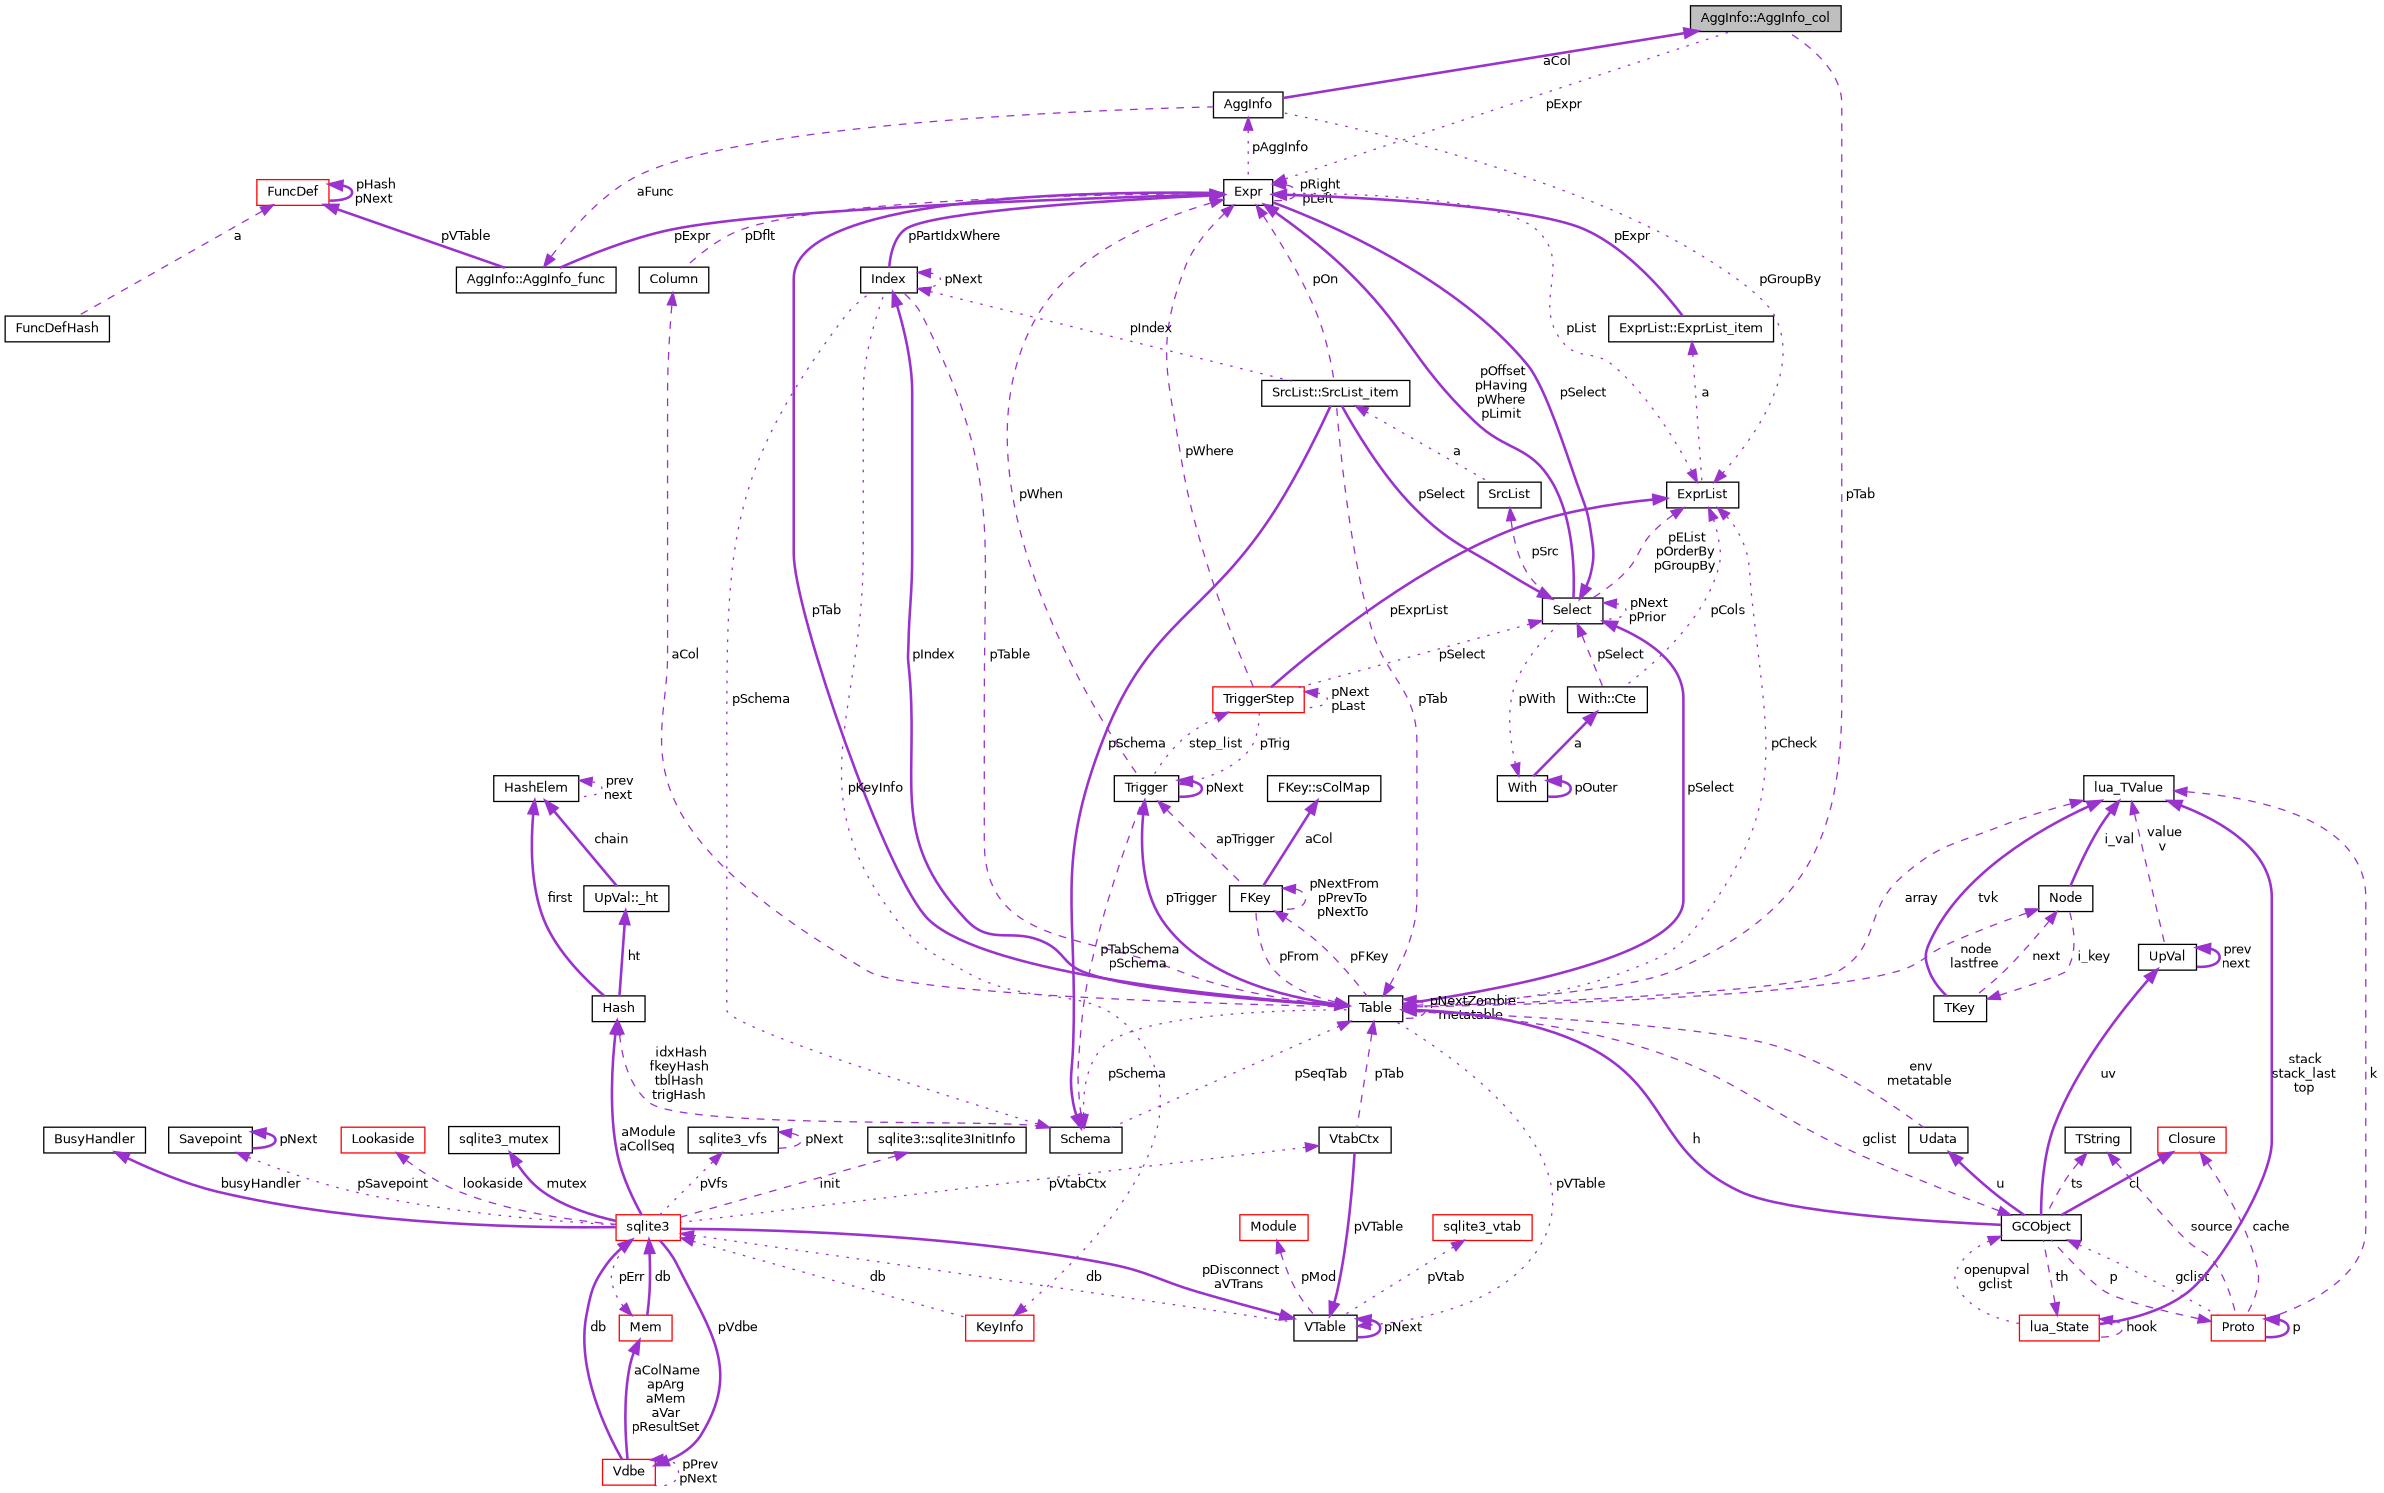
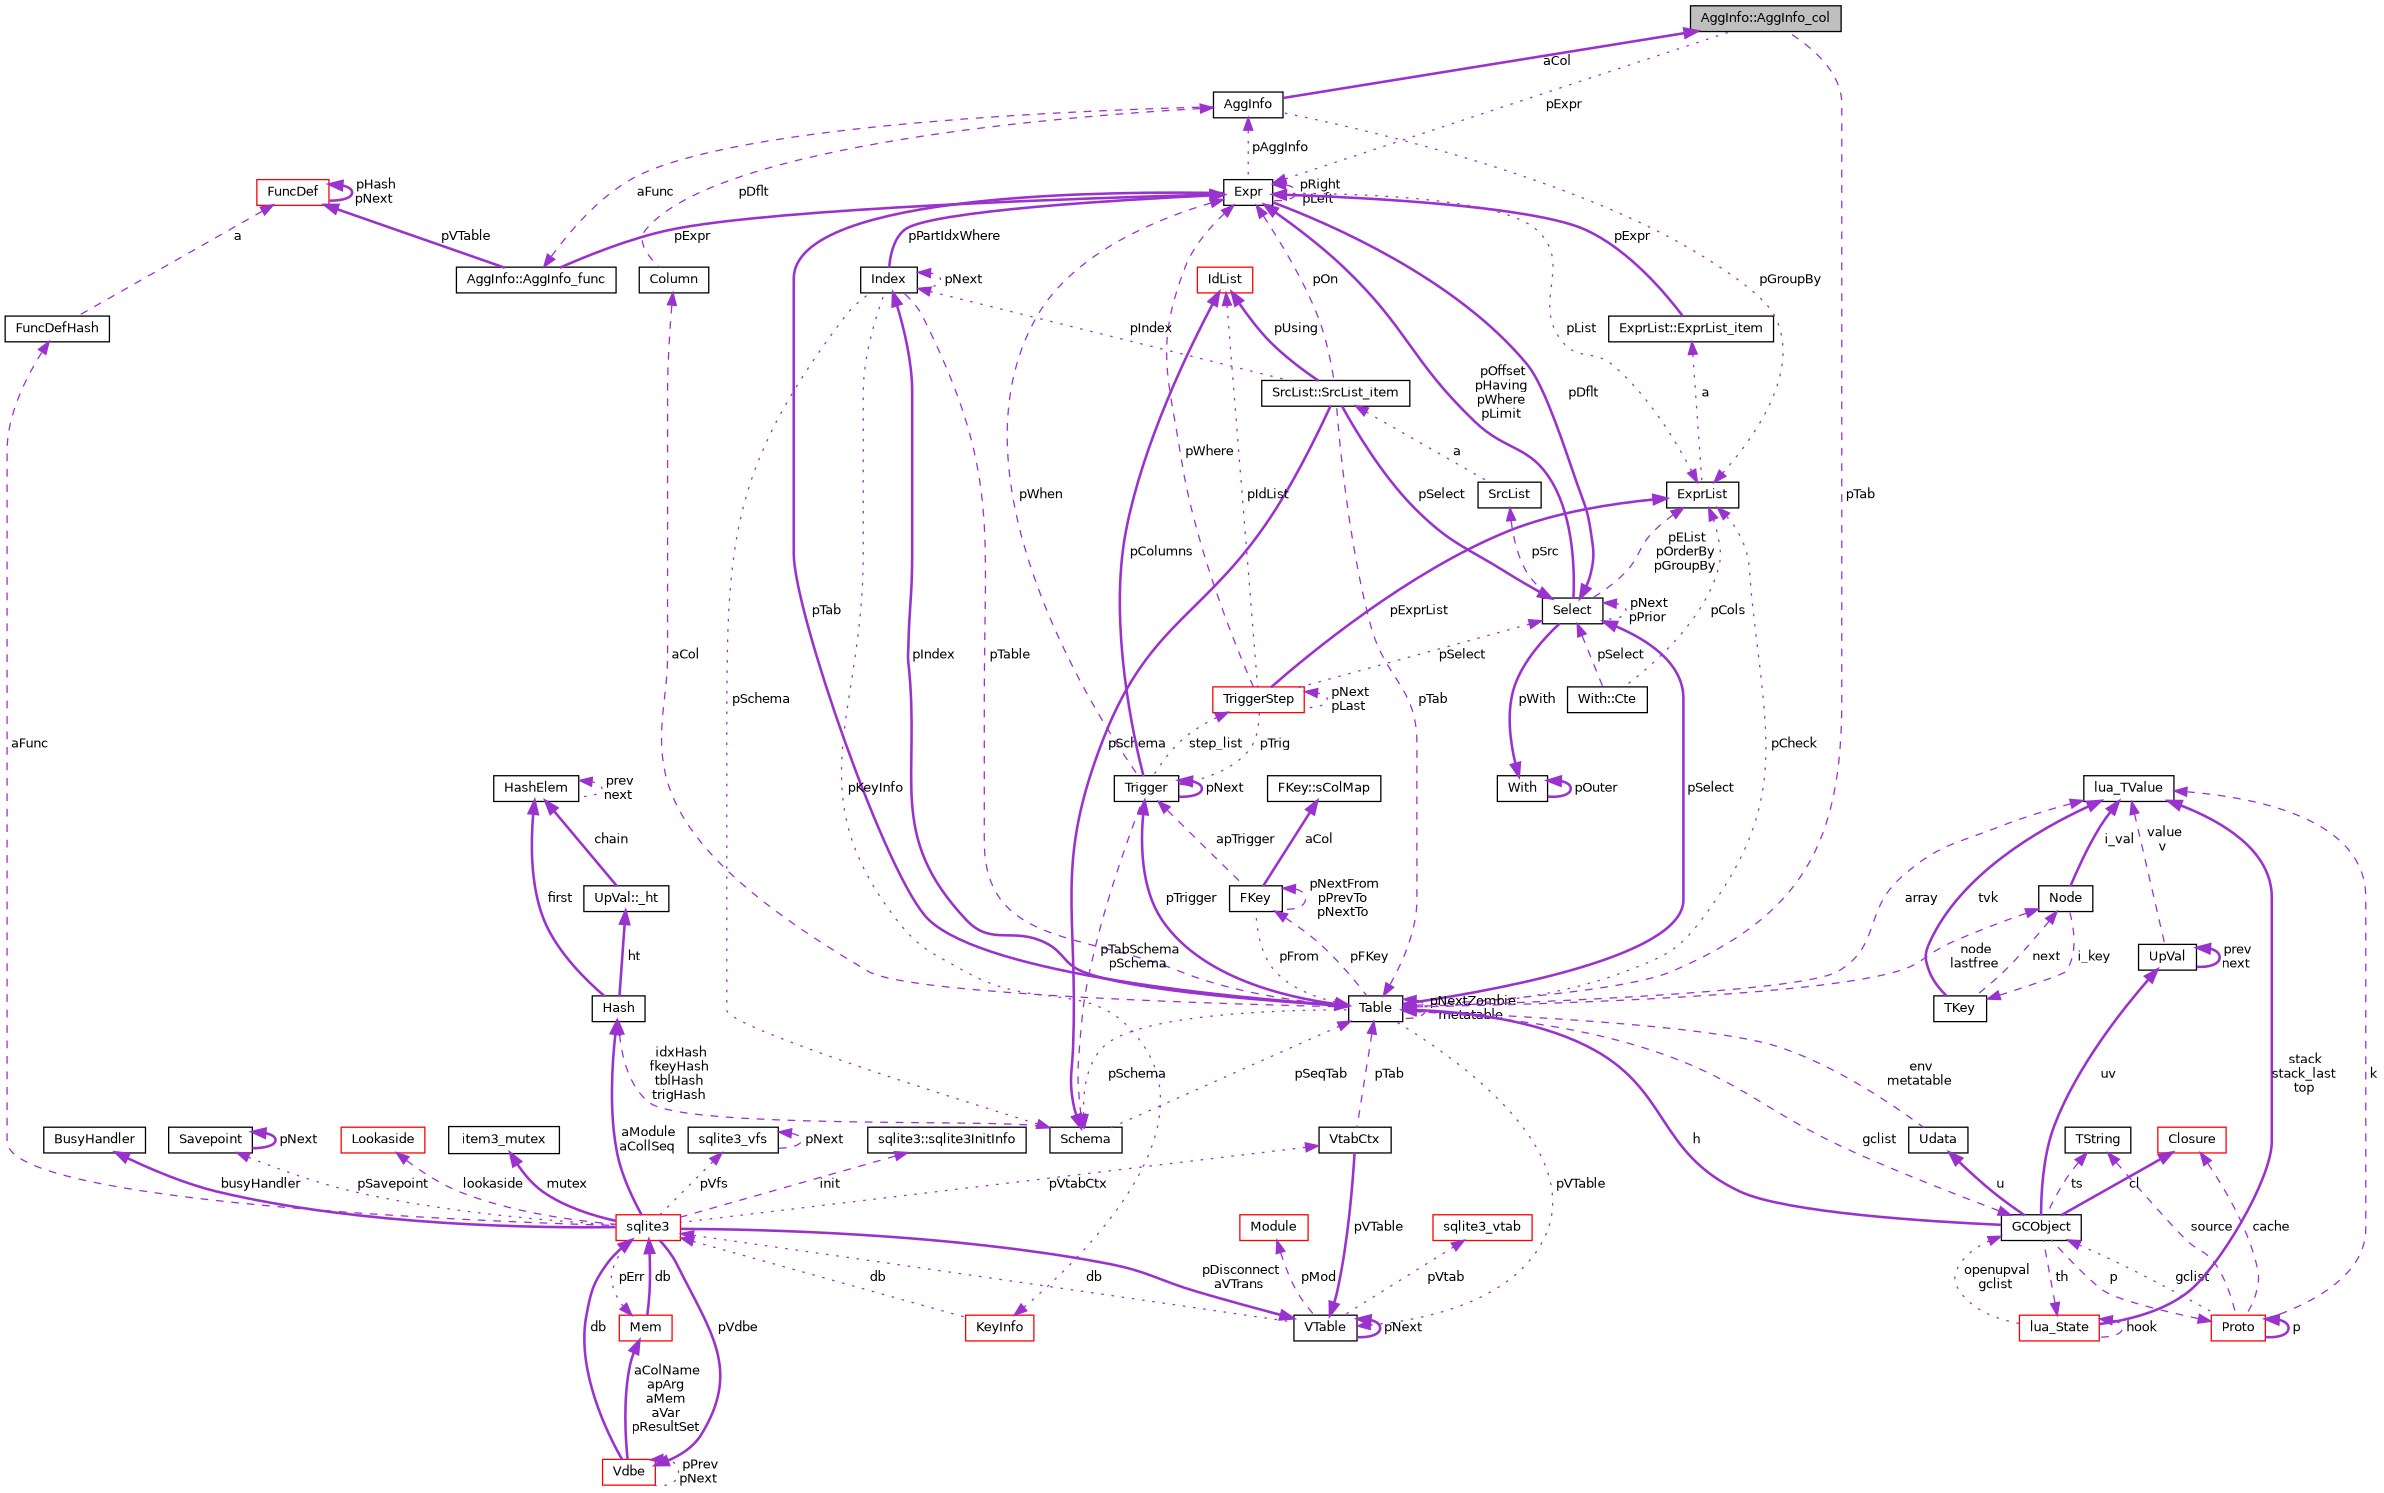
(941, 202) -> (892, 141)
none -> (1225, 280)
(1582, 393) -> (1582, 393)
(1515, 686) -> (1515, 686)
(1560, 749) -> none
(1277, 973) -> (1277, 973)
none -> (7, 1055)
(504, 1140) -> (504, 1140)
